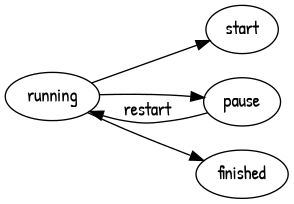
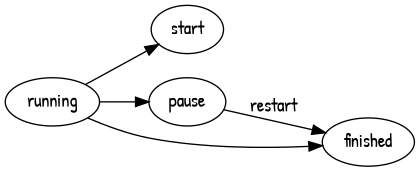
(155, 123) -> (268, 120)
